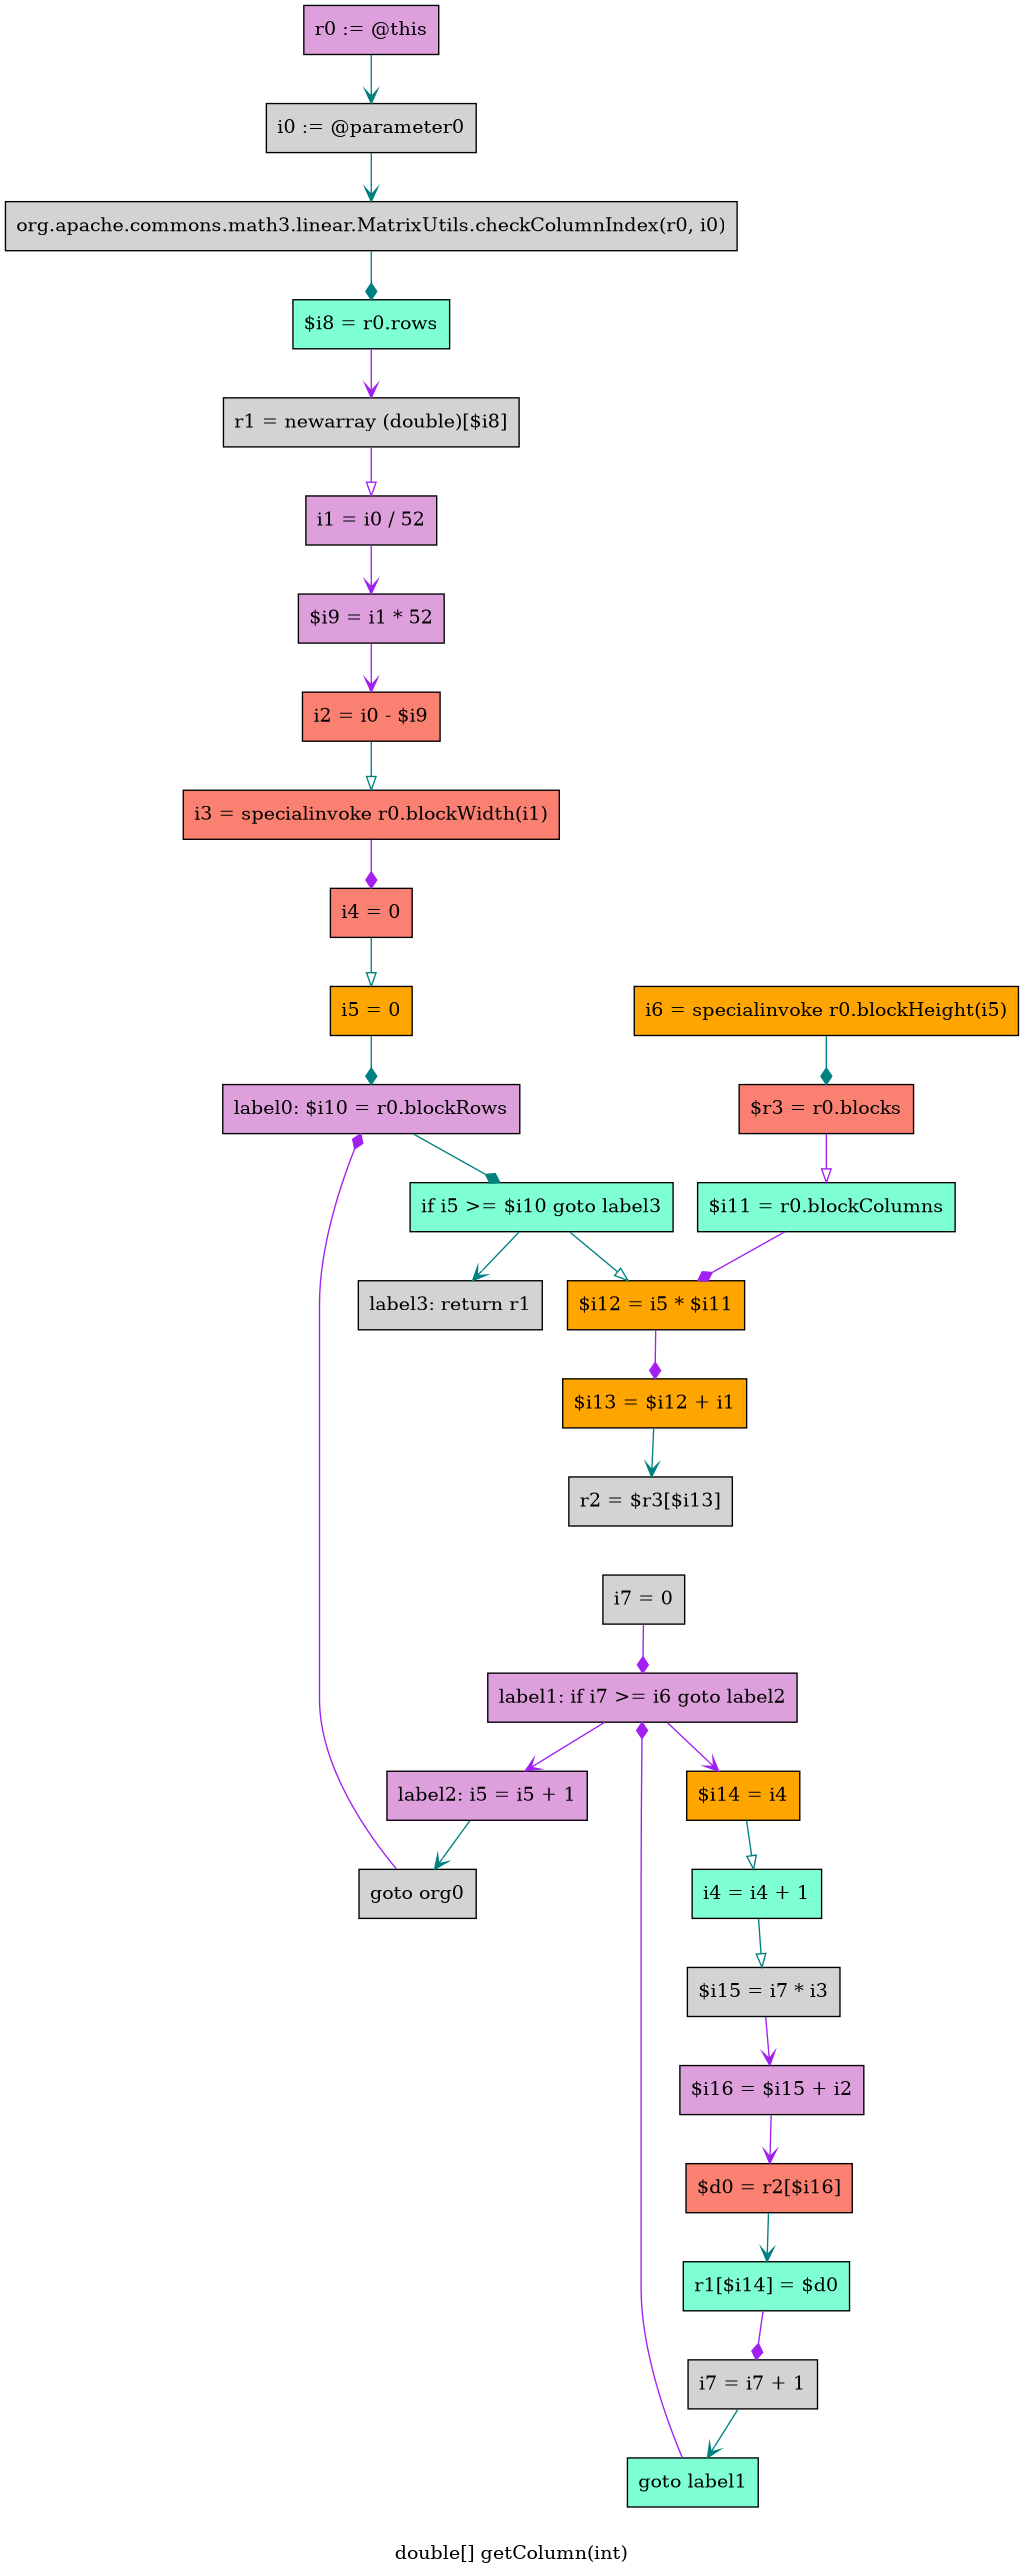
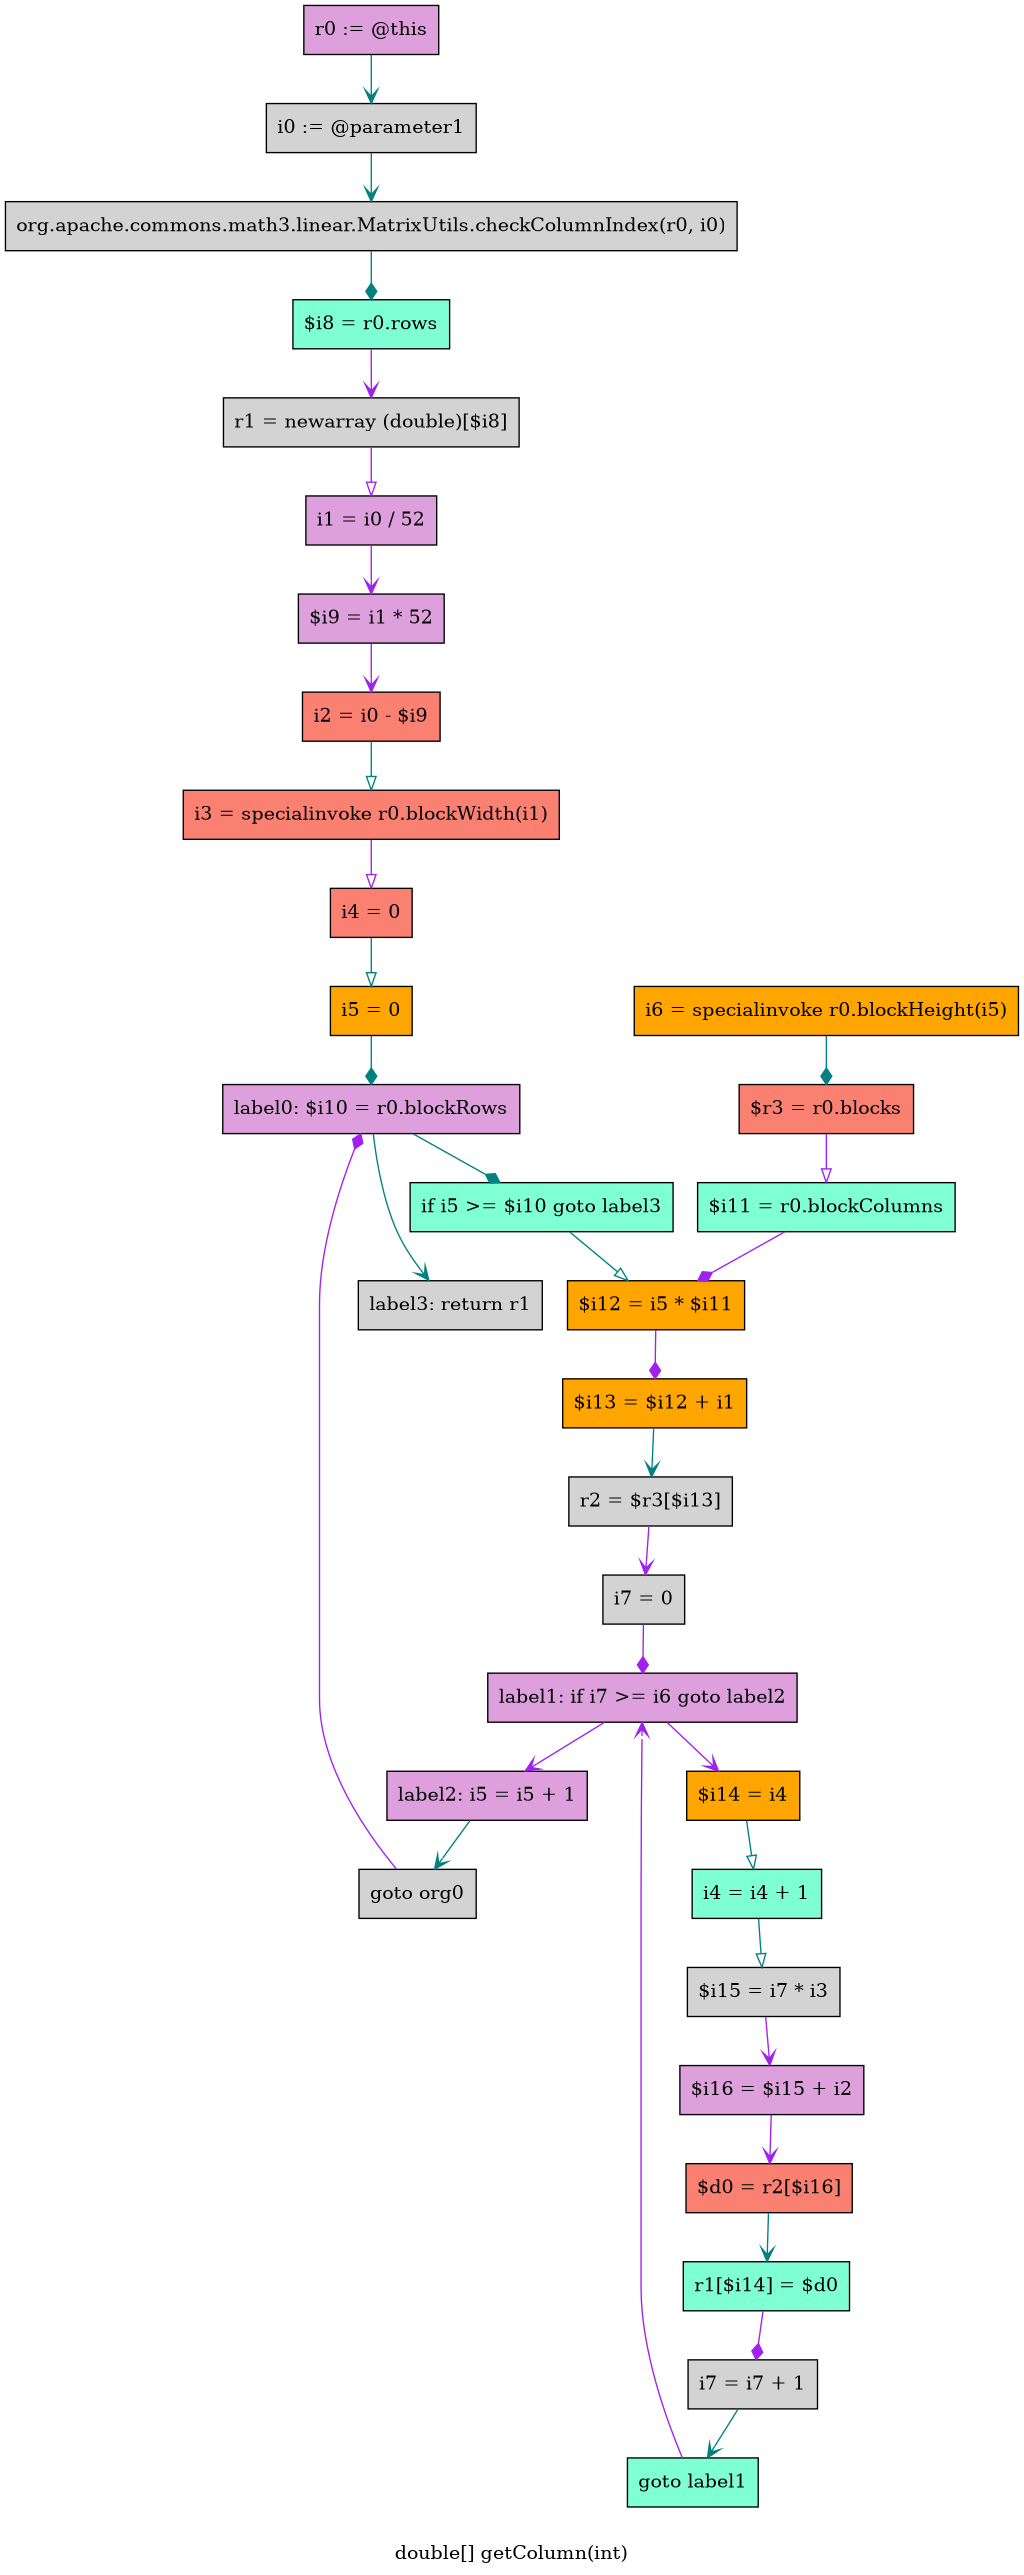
(371, 128) -> (371, 128)
(371, 857) -> (371, 857)
(501, 1251) -> (387, 1205)
none -> (648, 1544)
(641, 2101) -> (641, 2101)
